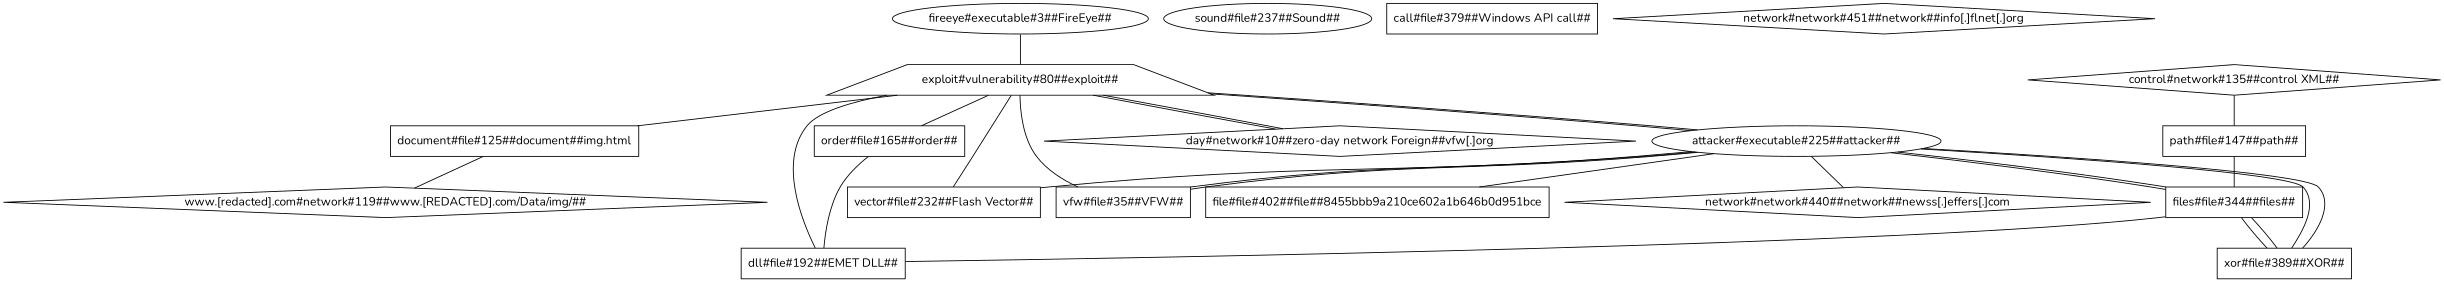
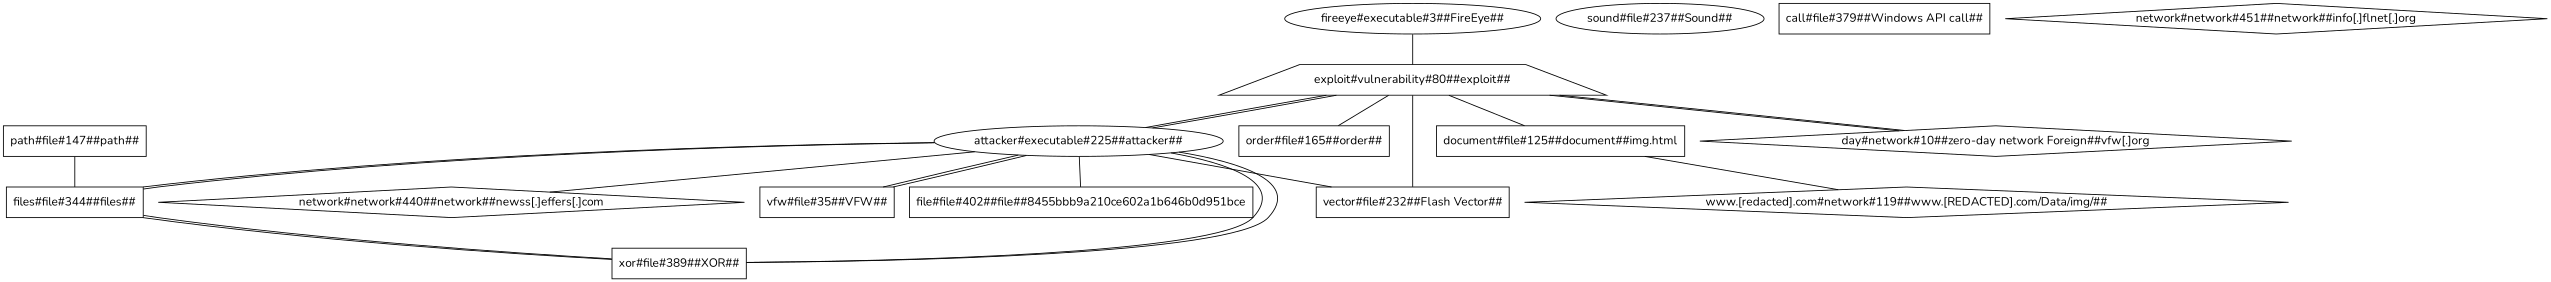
(2234, 80) -> none
(1033, 151) -> none
(823, 264) -> none
